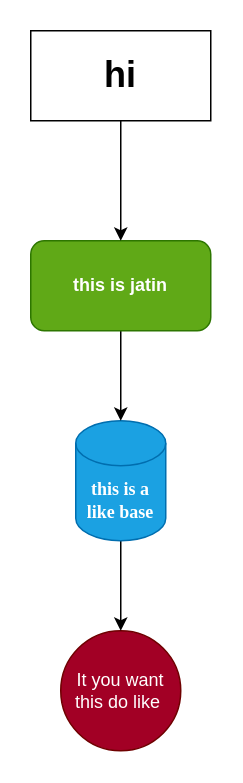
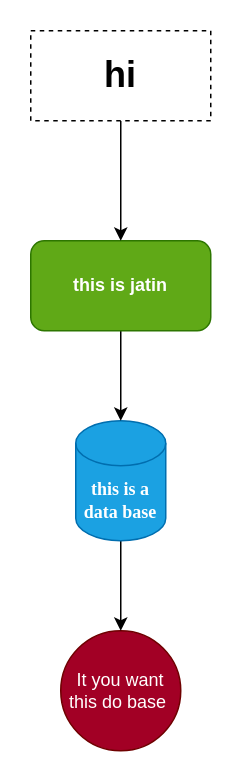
(121, 76) -> (121, 76)
(121, 500) -> (121, 500)
(121, 691) -> (121, 691)
